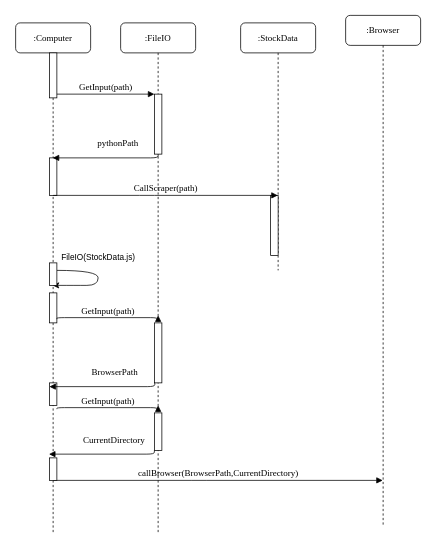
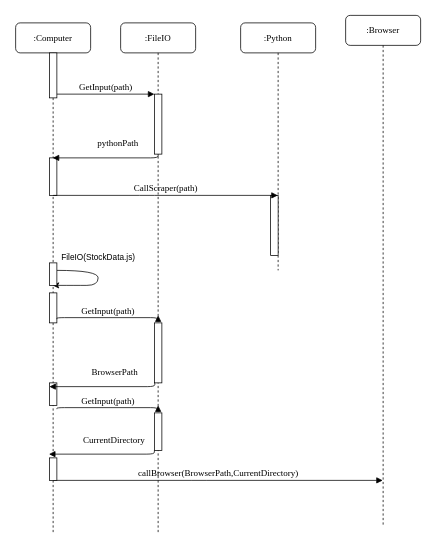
(278, 38) -> (278, 38)
